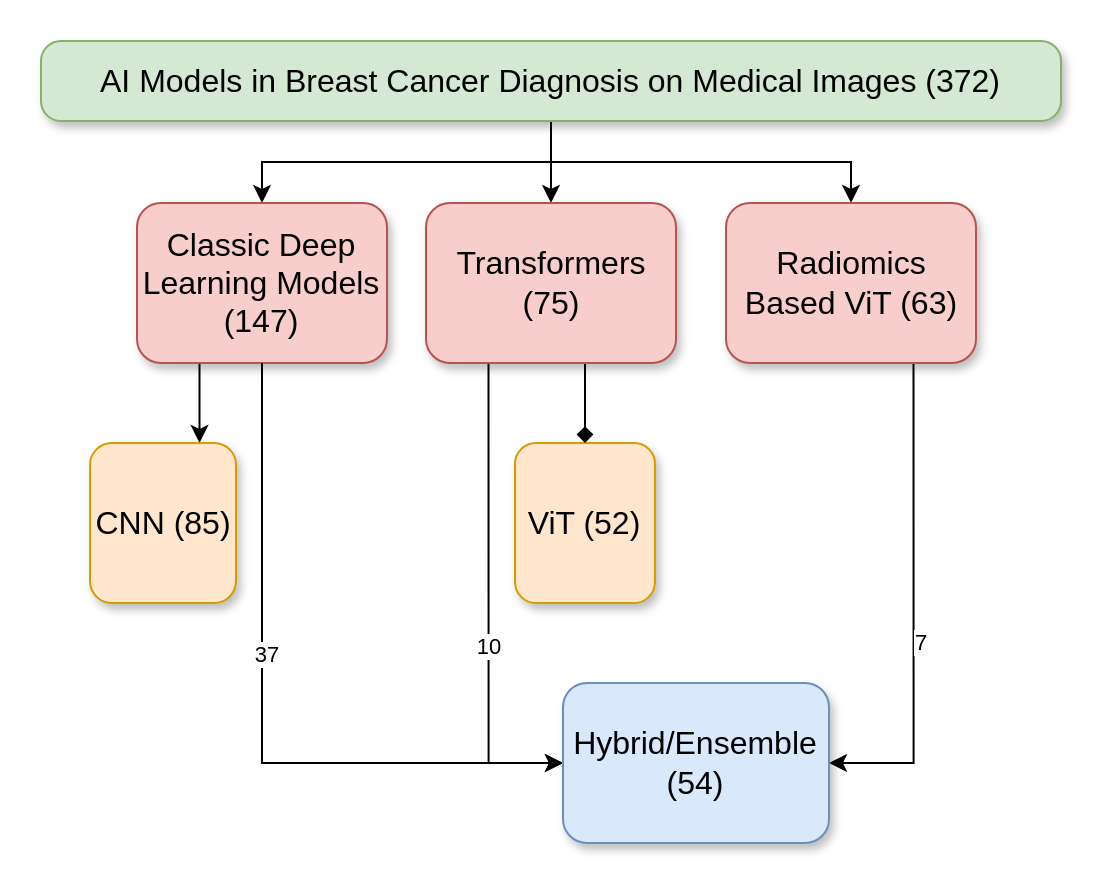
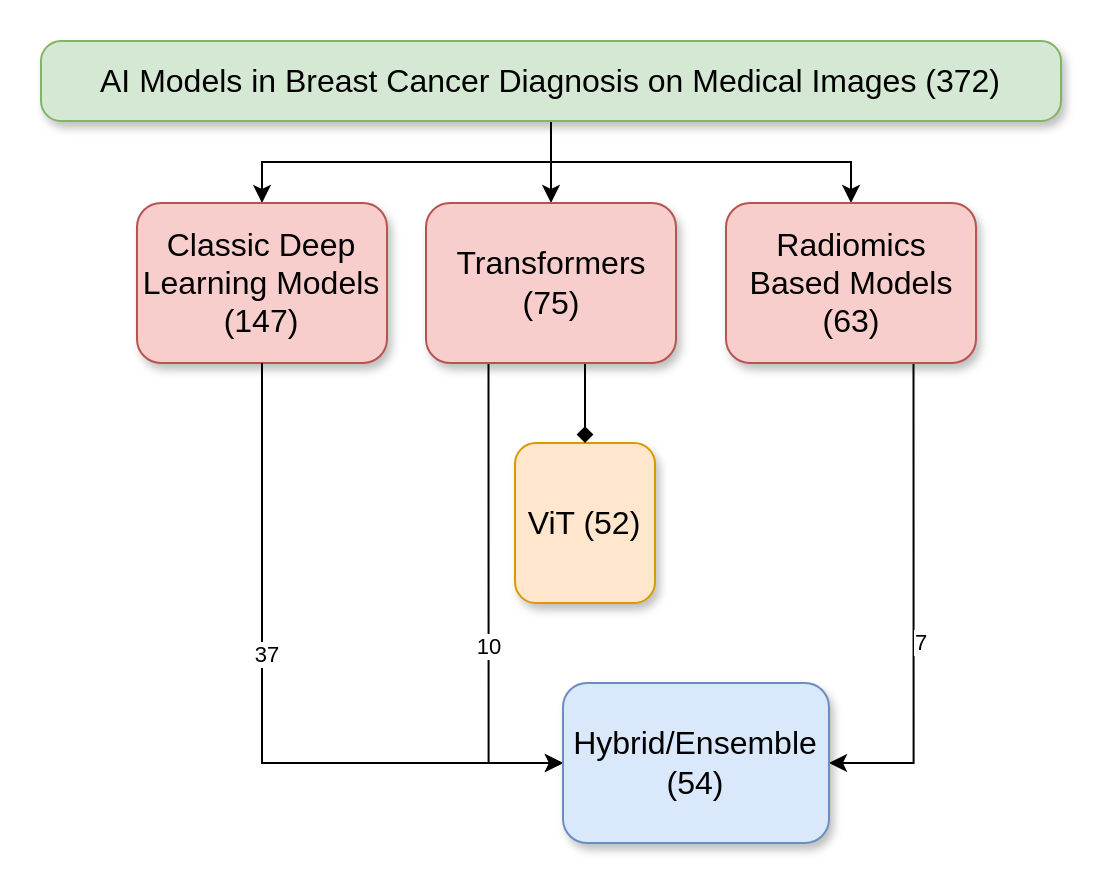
(852, 283) -> (852, 283)
(200, 396) -> none
(163, 523) -> none
